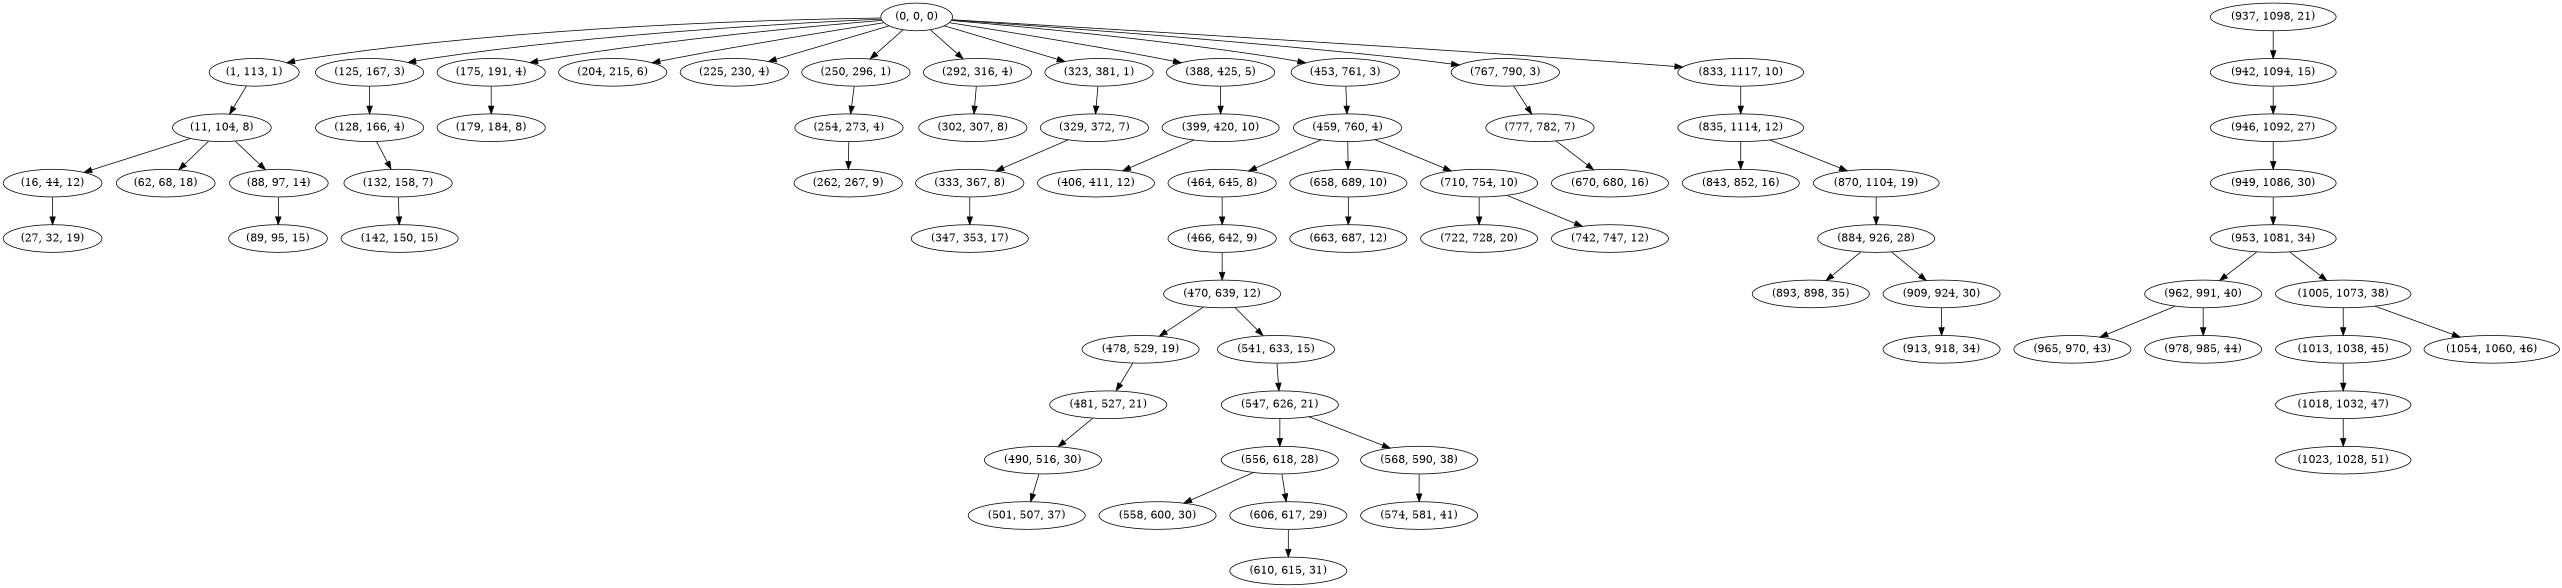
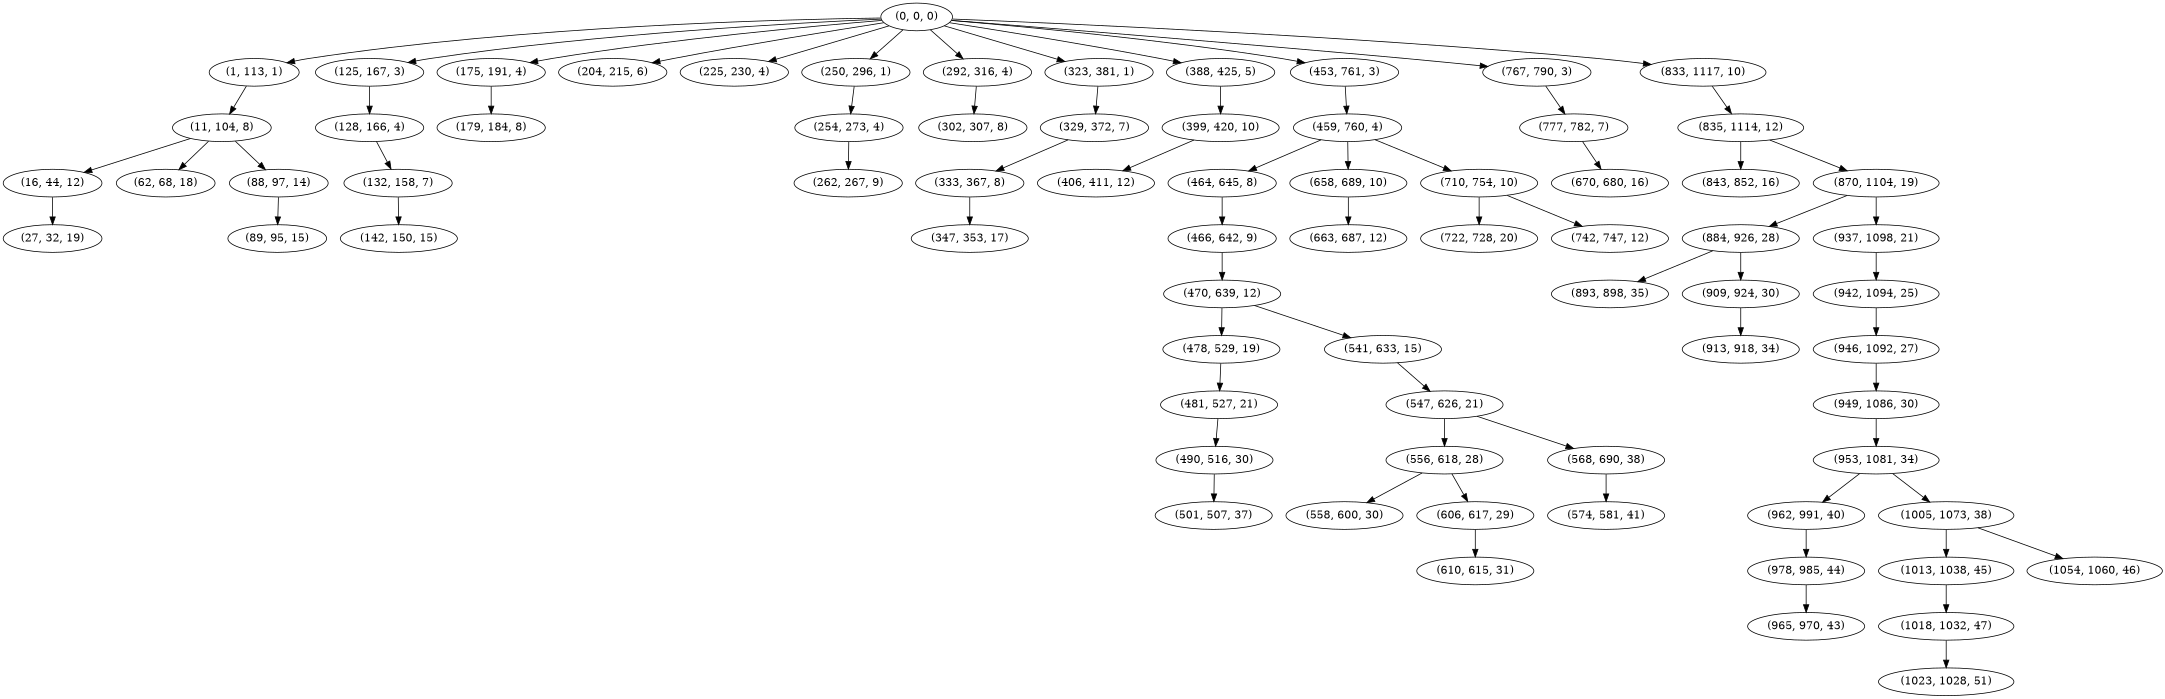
(2273, 72) -> (1876, 294)
none -> (1876, 207)
(2141, 320) -> (1806, 595)
(1419, 460) -> (1606, 460)
